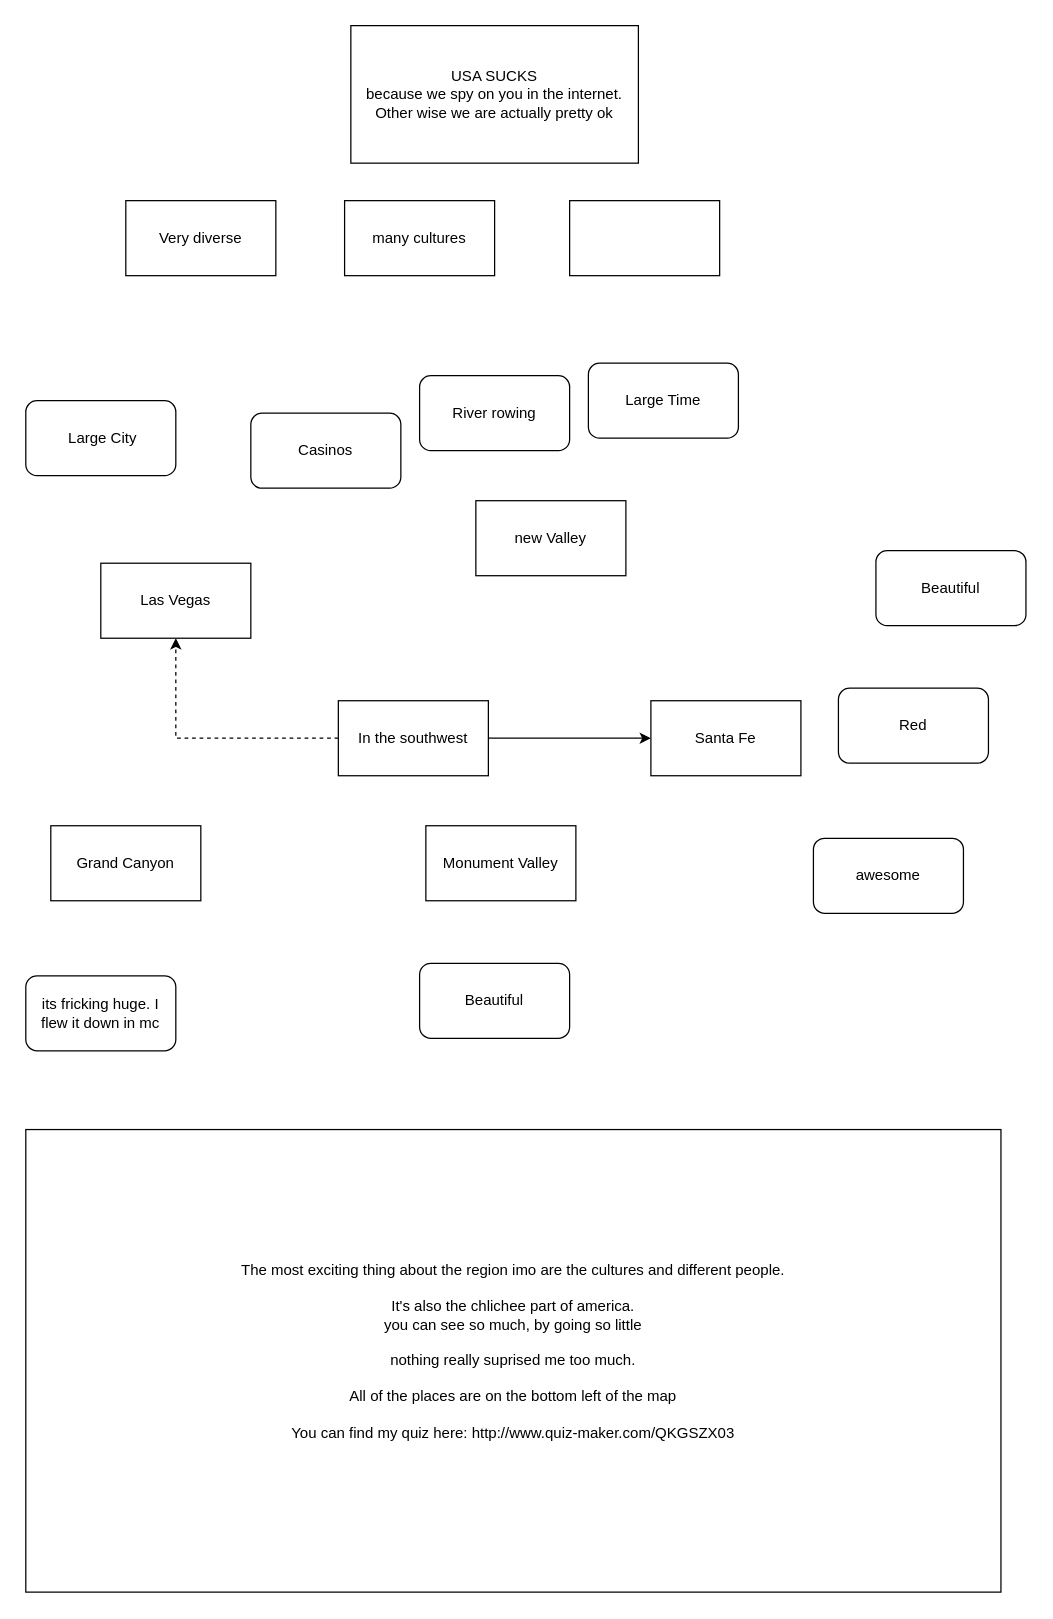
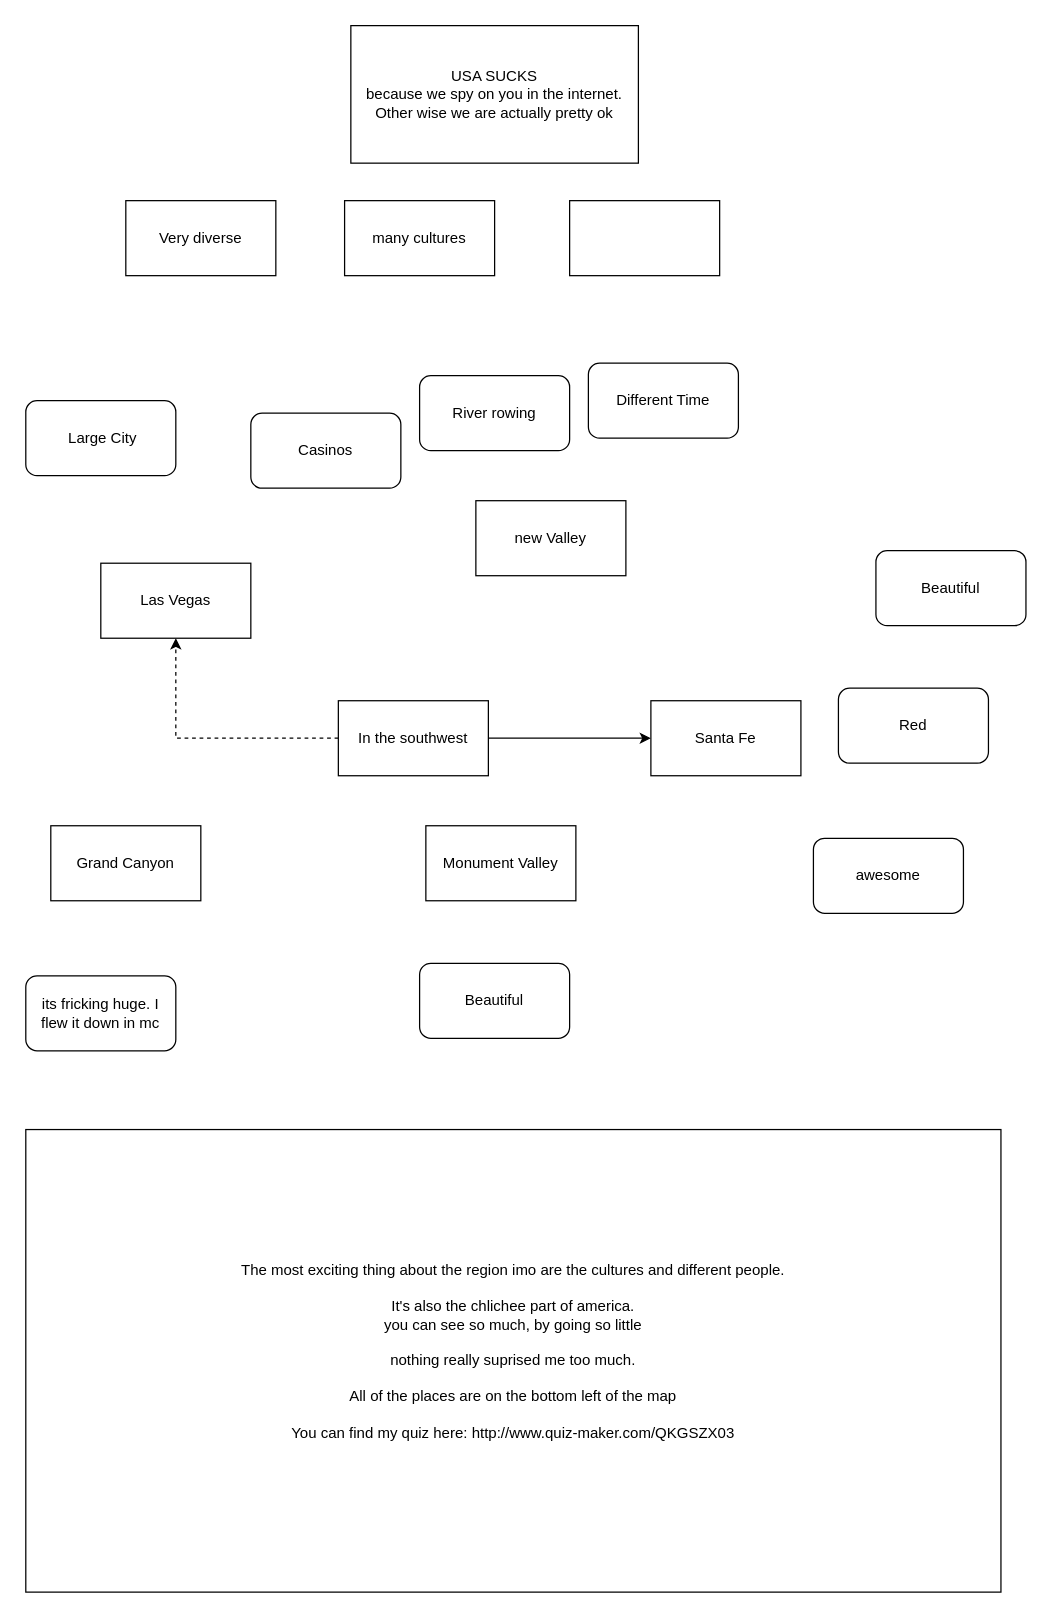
(663, 401) -> (663, 401)
